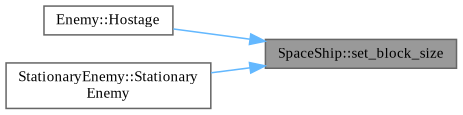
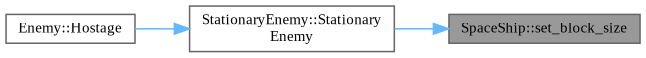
(212, 34) -> (155, 29)
